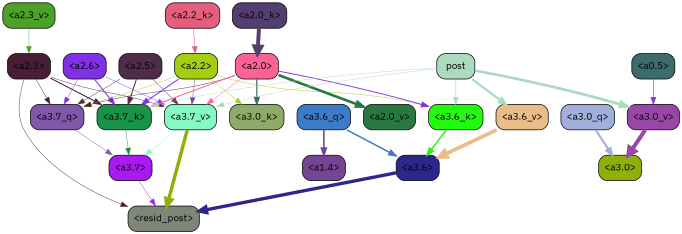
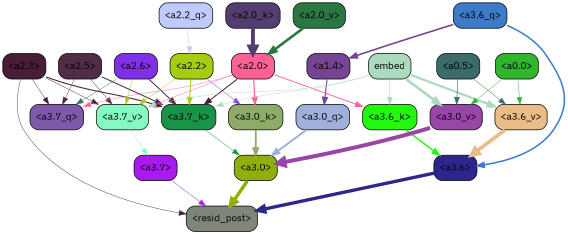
(29, 16) -> none
none -> (186, 16)
(193, 16) -> none
(456, 66) -> (390, 66)
none -> (517, 66)
(100, 86) -> (156, 86)
(169, 86) -> (190, 88)
(350, 86) -> (321, 92)
(128, 87) -> (131, 85)
(221, 87) -> (218, 87)
none -> (484, 87)
(194, 88) -> (165, 86)
none -> (326, 88)
(653, 88) -> (457, 88)
(141, 89) -> none
(170, 90) -> (168, 90)
(318, 90) -> (289, 39)
(257, 91) -> (254, 87)
(309, 91) -> none
(189, 92) -> (226, 87)
(70, 93) -> (104, 87)
(127, 139) -> (219, 140)
none -> (256, 139)
(91, 140) -> none
(178, 164) -> (241, 190)
